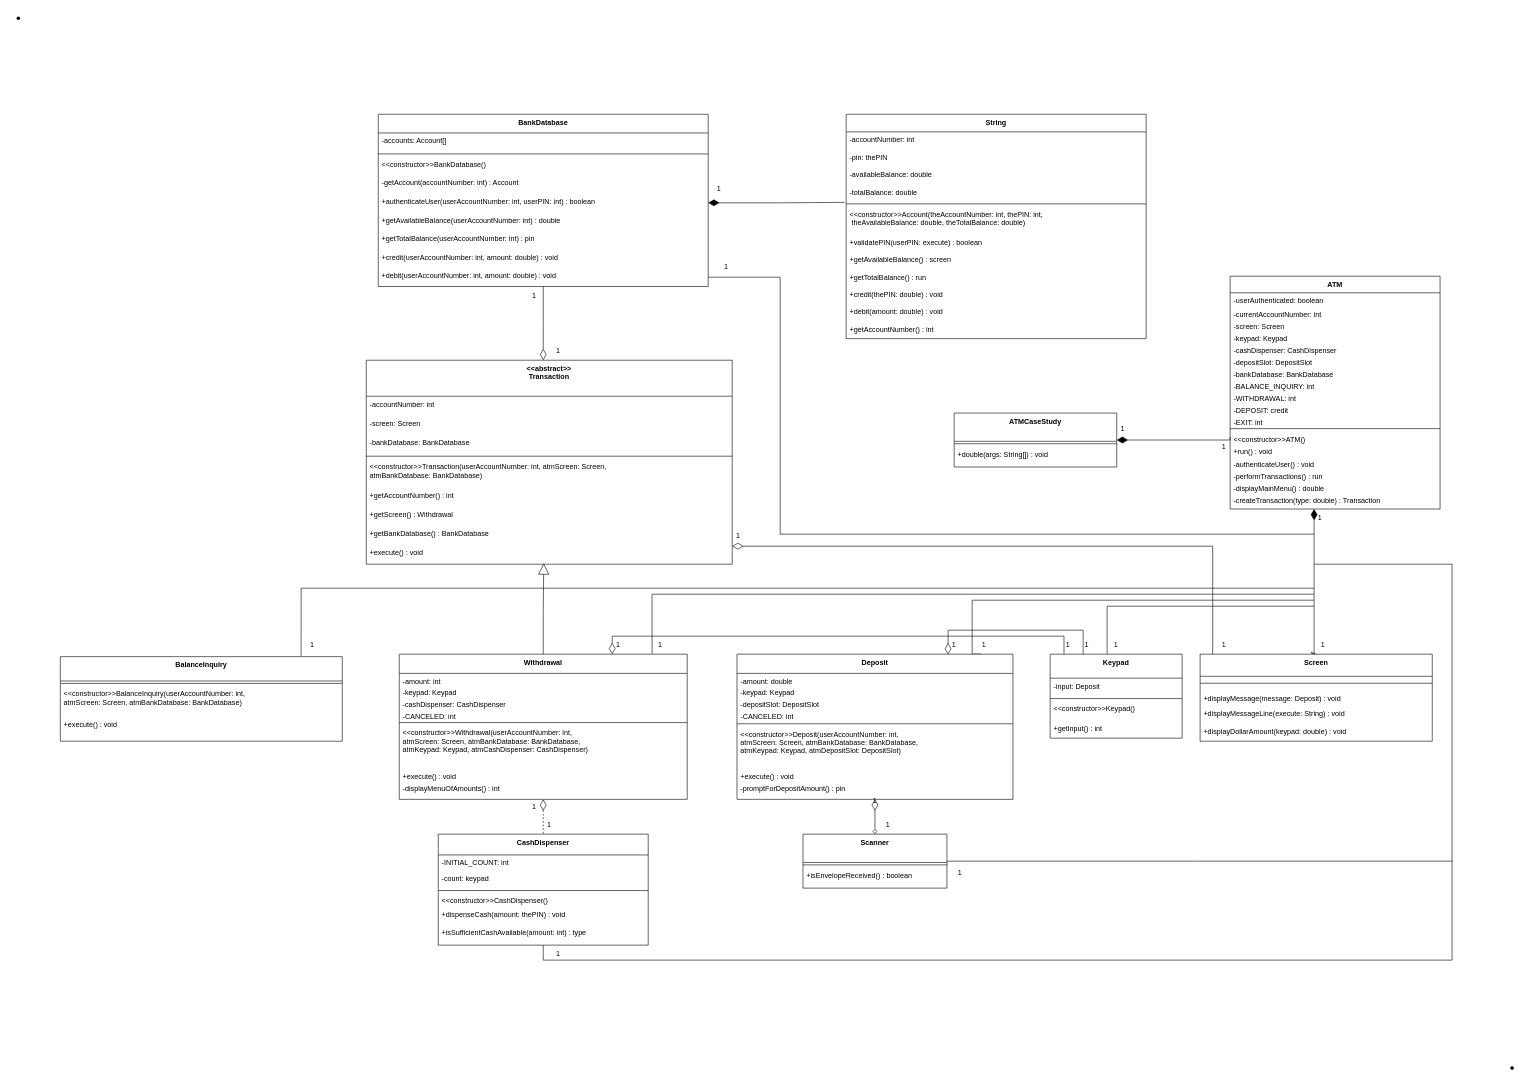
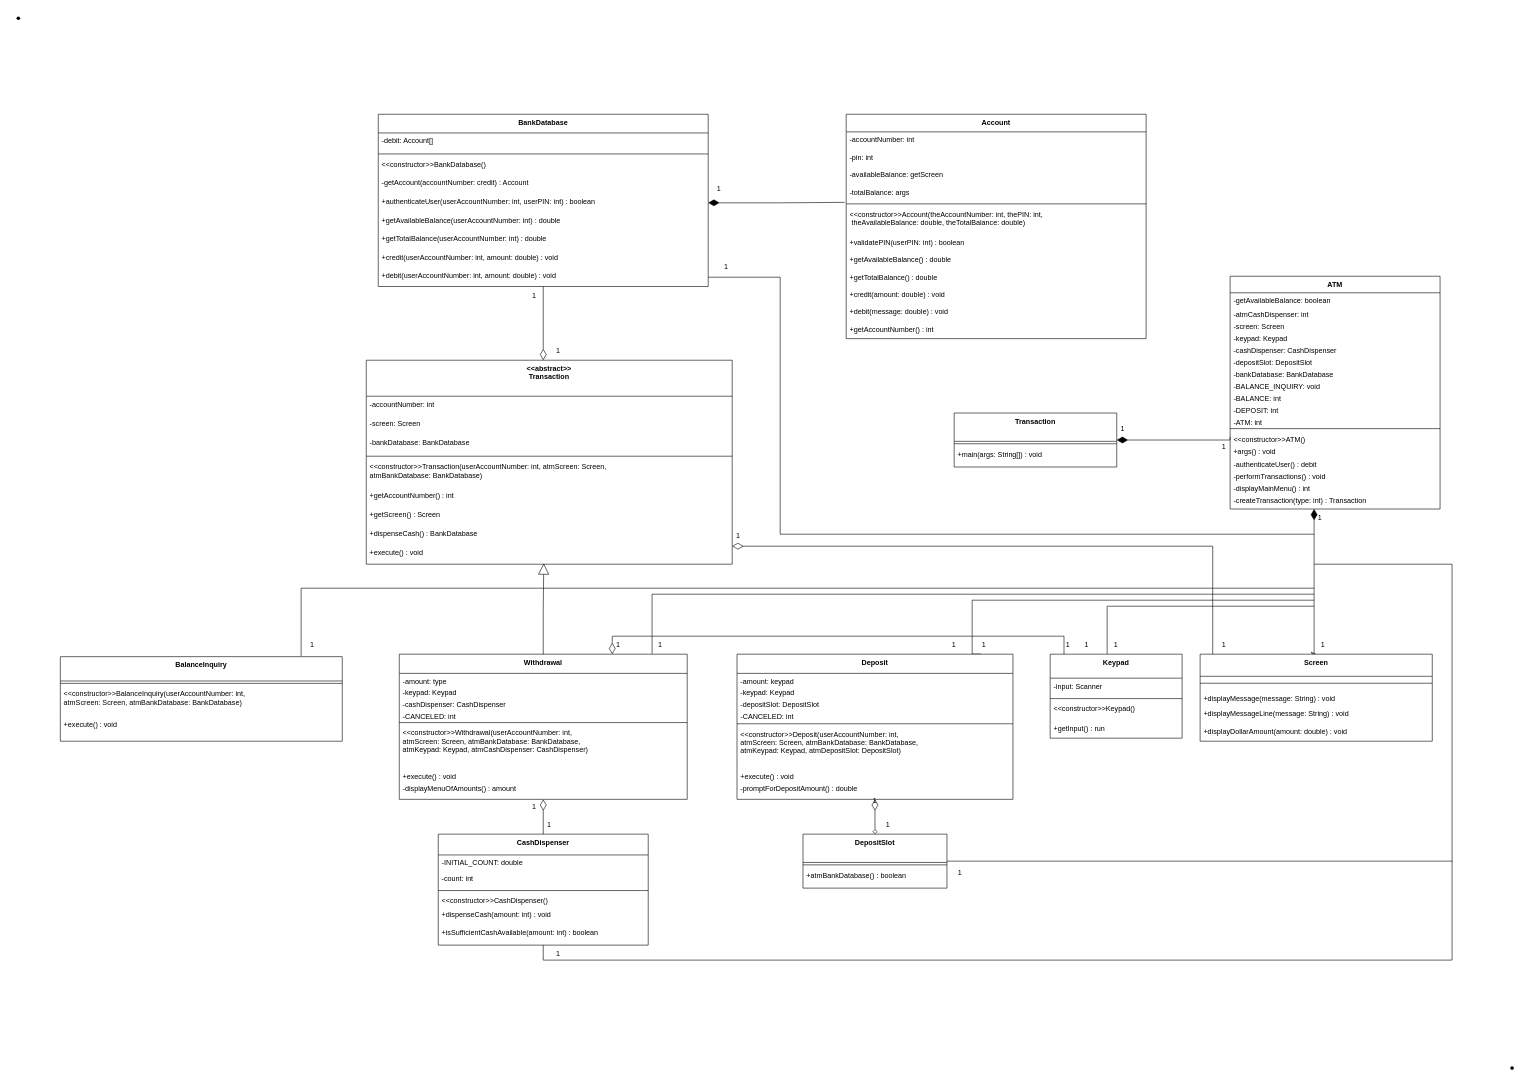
(996, 122) -> (996, 122)
(420, 141) -> (413, 141)
(871, 157) -> (864, 157)
(893, 175) -> (900, 175)
(459, 183) -> (465, 183)
(887, 192) -> (884, 192)
(466, 239) -> (472, 239)
(923, 242) -> (914, 242)
(906, 260) -> (905, 260)
(893, 277) -> (898, 277)
(903, 295) -> (903, 295)
(1284, 301) -> (1286, 301)
(901, 312) -> (903, 312)
(1283, 314) -> (1274, 314)
(1273, 386) -> (1275, 386)
(1263, 398) -> (1257, 398)
(1263, 410) -> (1257, 410)
(1035, 421) -> (1035, 421)
(1251, 422) -> (1249, 422)
(1256, 451) -> (1258, 451)
(1011, 454) -> (1007, 454)
(1281, 464) -> (1283, 464)
(1286, 476) -> (1287, 476)
(1281, 488) -> (1275, 488)
(1319, 500) -> (1313, 500)
(415, 515) -> (409, 515)
(433, 534) -> (426, 534)
(1021, 630) -> none
(424, 682) -> (427, 682)
(768, 682) -> (769, 682)
(1080, 686) -> (1081, 686)
(1276, 698) -> (1274, 698)
(1281, 713) -> (1281, 713)
(1084, 728) -> (1085, 728)
(1280, 731) -> (1280, 731)
(455, 788) -> (462, 788)
(798, 788) -> (804, 788)
(543, 821) -> (543, 821)
(875, 842) -> (875, 842)
(477, 863) -> (483, 863)
(862, 876) -> (859, 876)
(468, 878) -> (461, 878)
(508, 914) -> (501, 914)
(523, 932) -> (528, 932)
